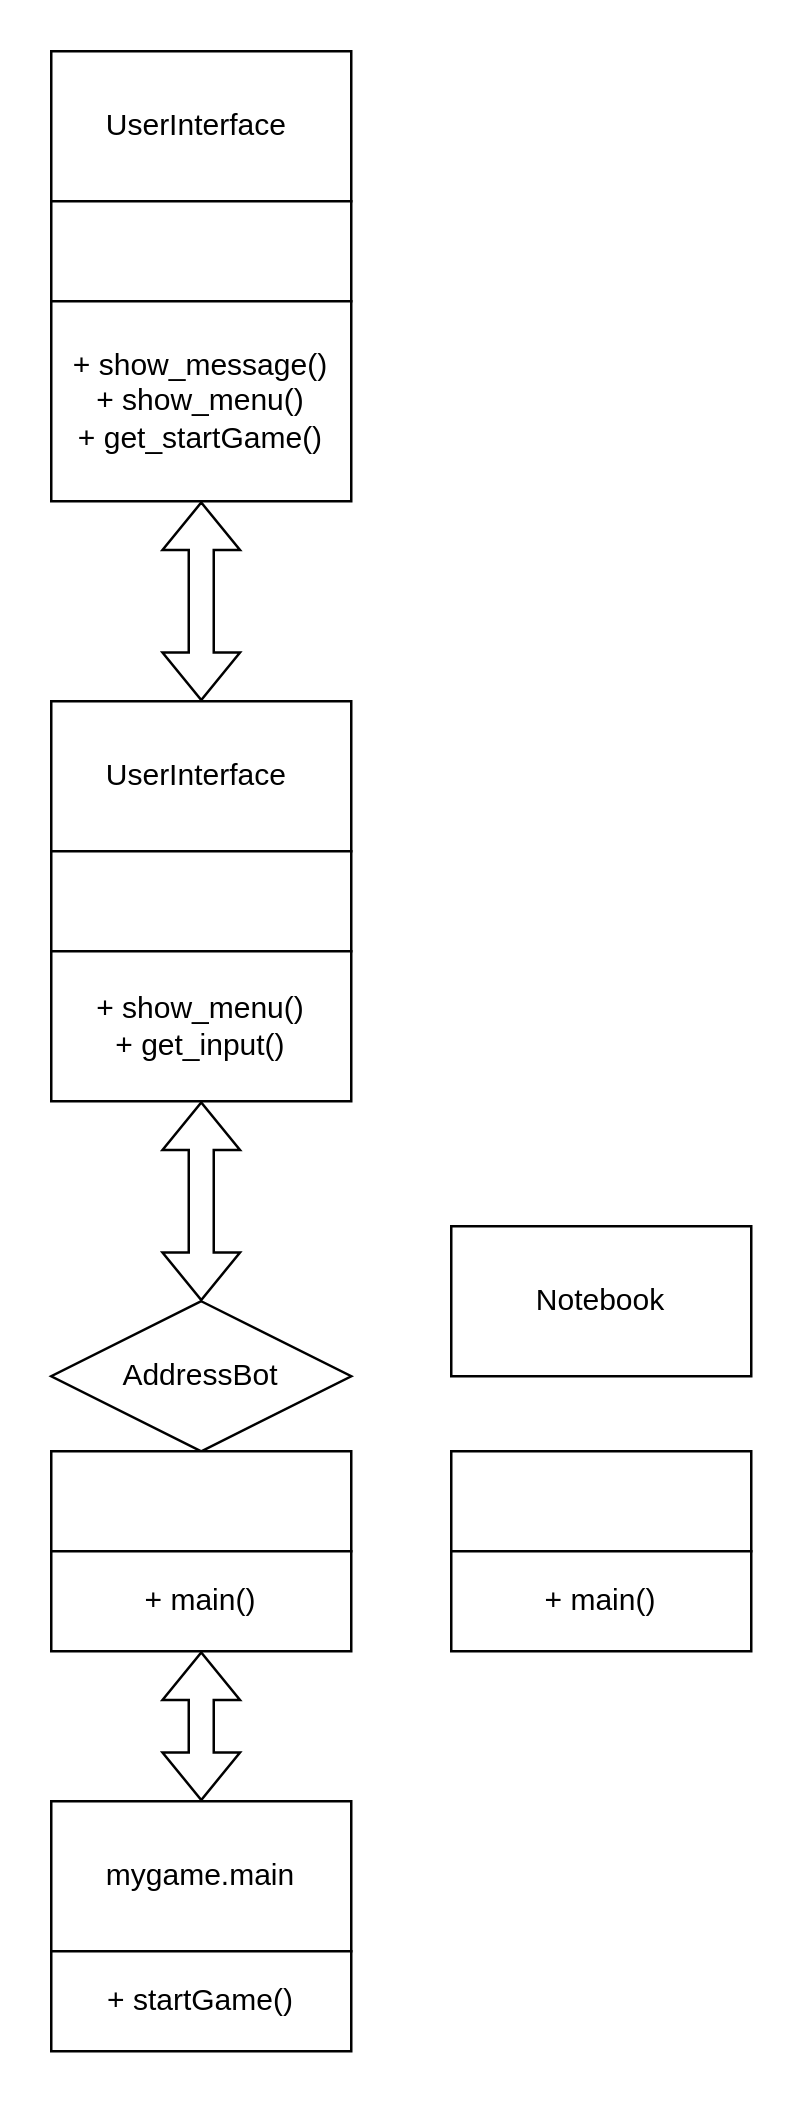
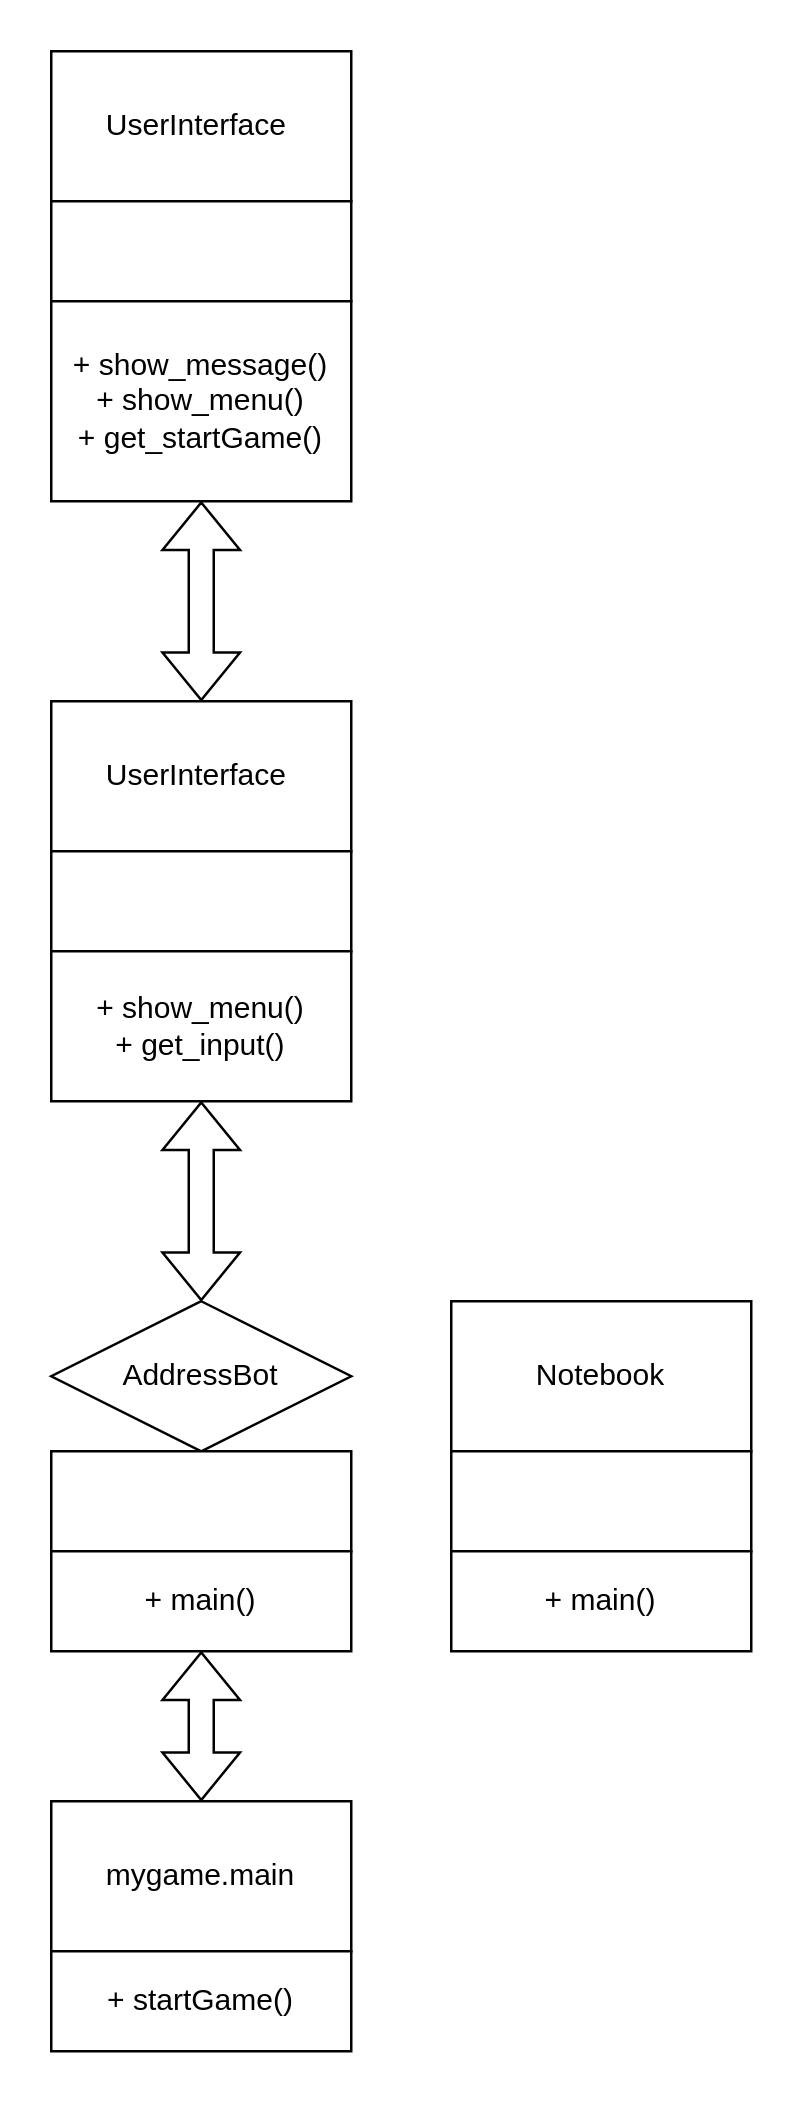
(601, 1301) -> (601, 1376)
